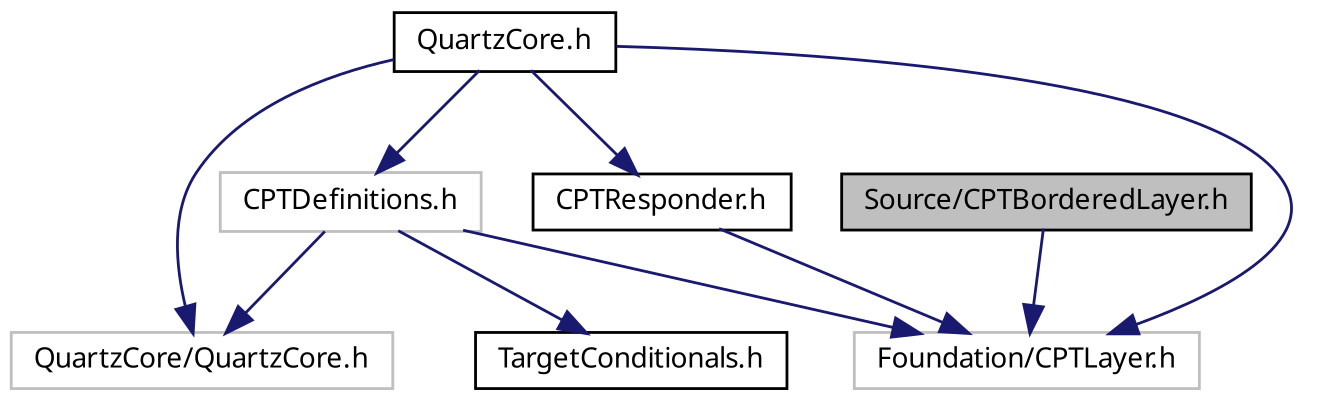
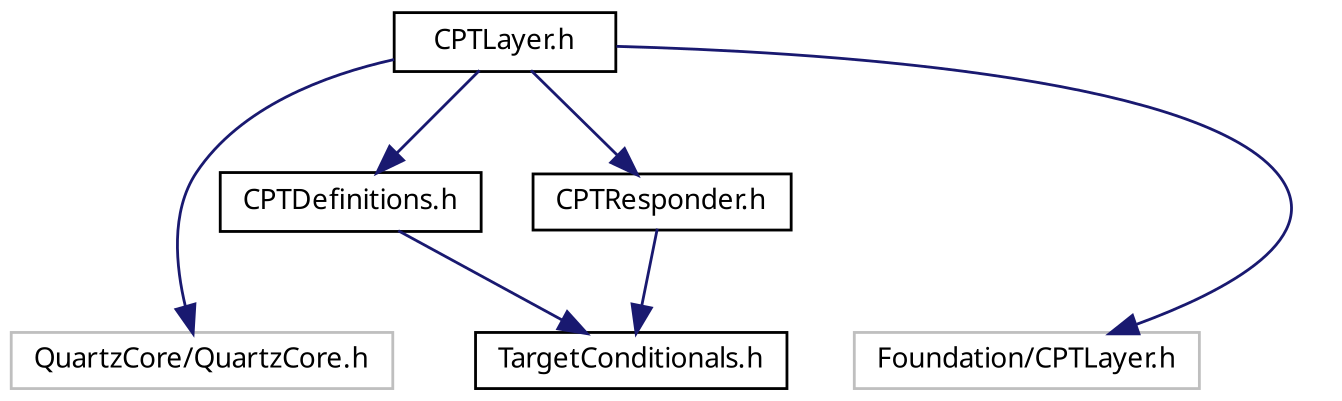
(505, 42) -> (505, 42)
(351, 202) -> (351, 202)
(1046, 202) -> none
(285, 272) -> none
(831, 275) -> (650, 267)
(678, 279) -> none
